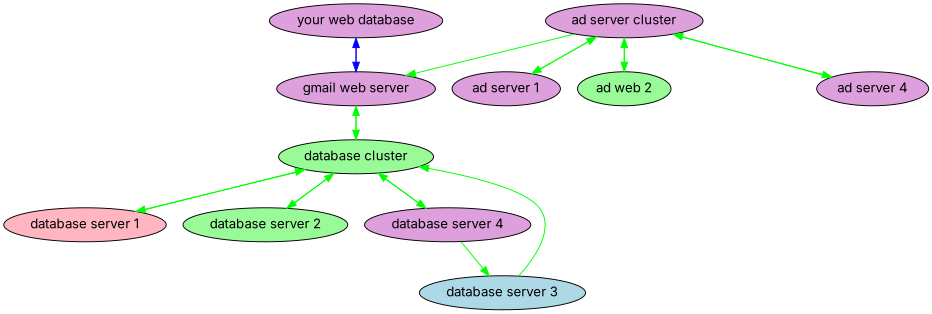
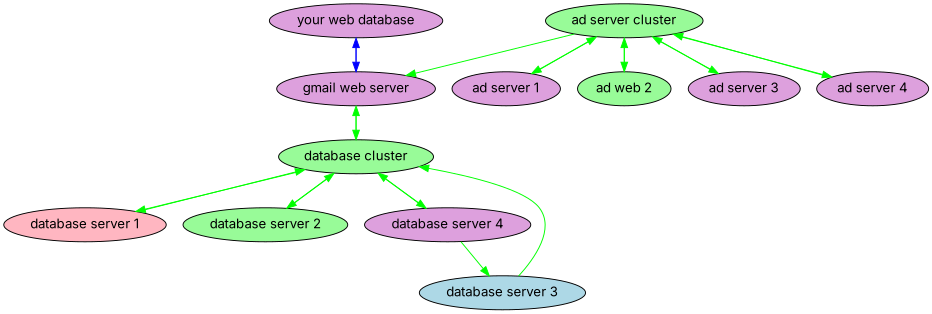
(624, 21) -> (624, 21)
none -> (744, 89)
